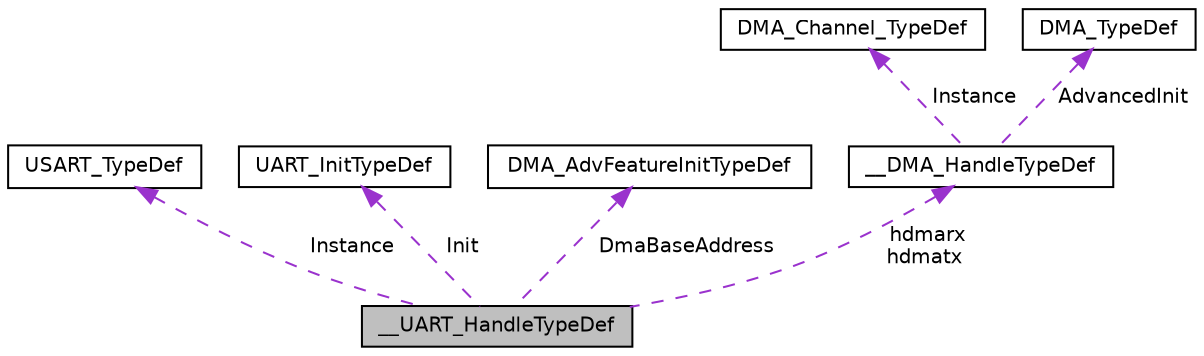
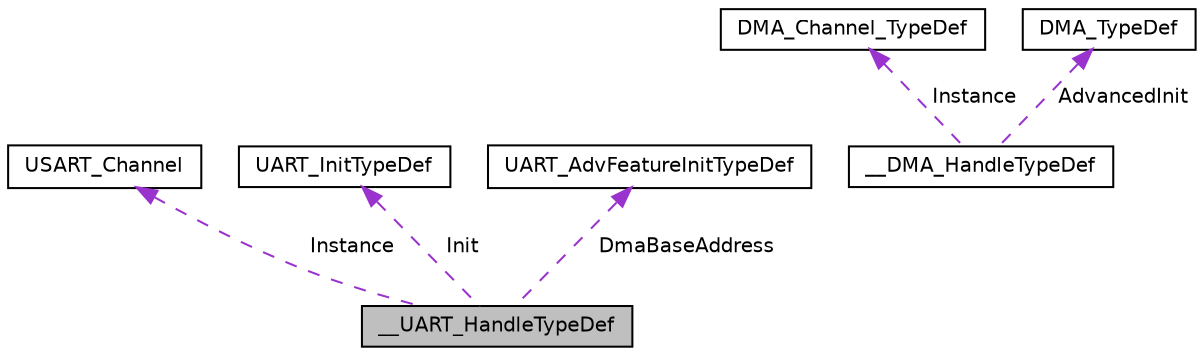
(105, 167) -> (105, 167)
(650, 167) -> (650, 167)
(788, 268) -> none
